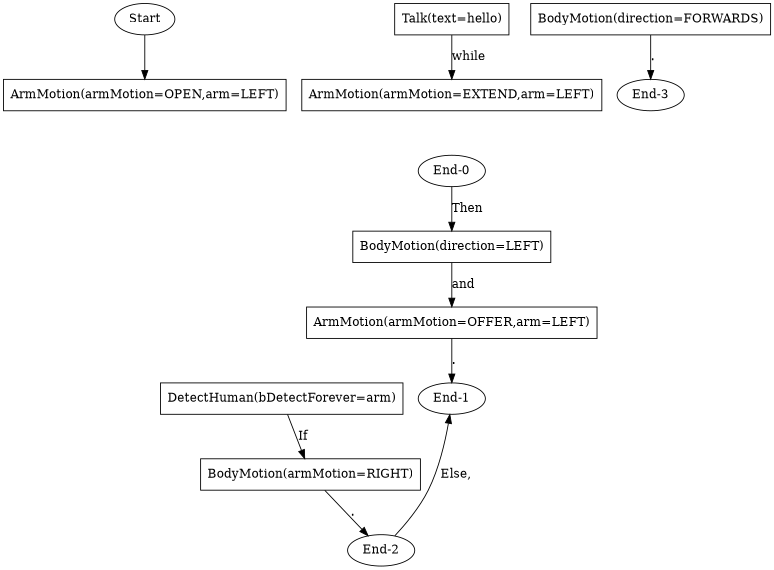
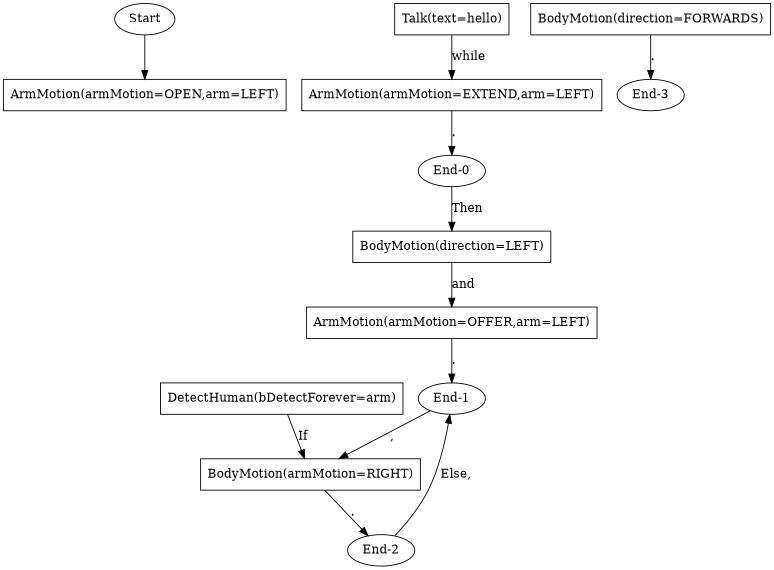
none -> (452, 129)
none -> (389, 433)
